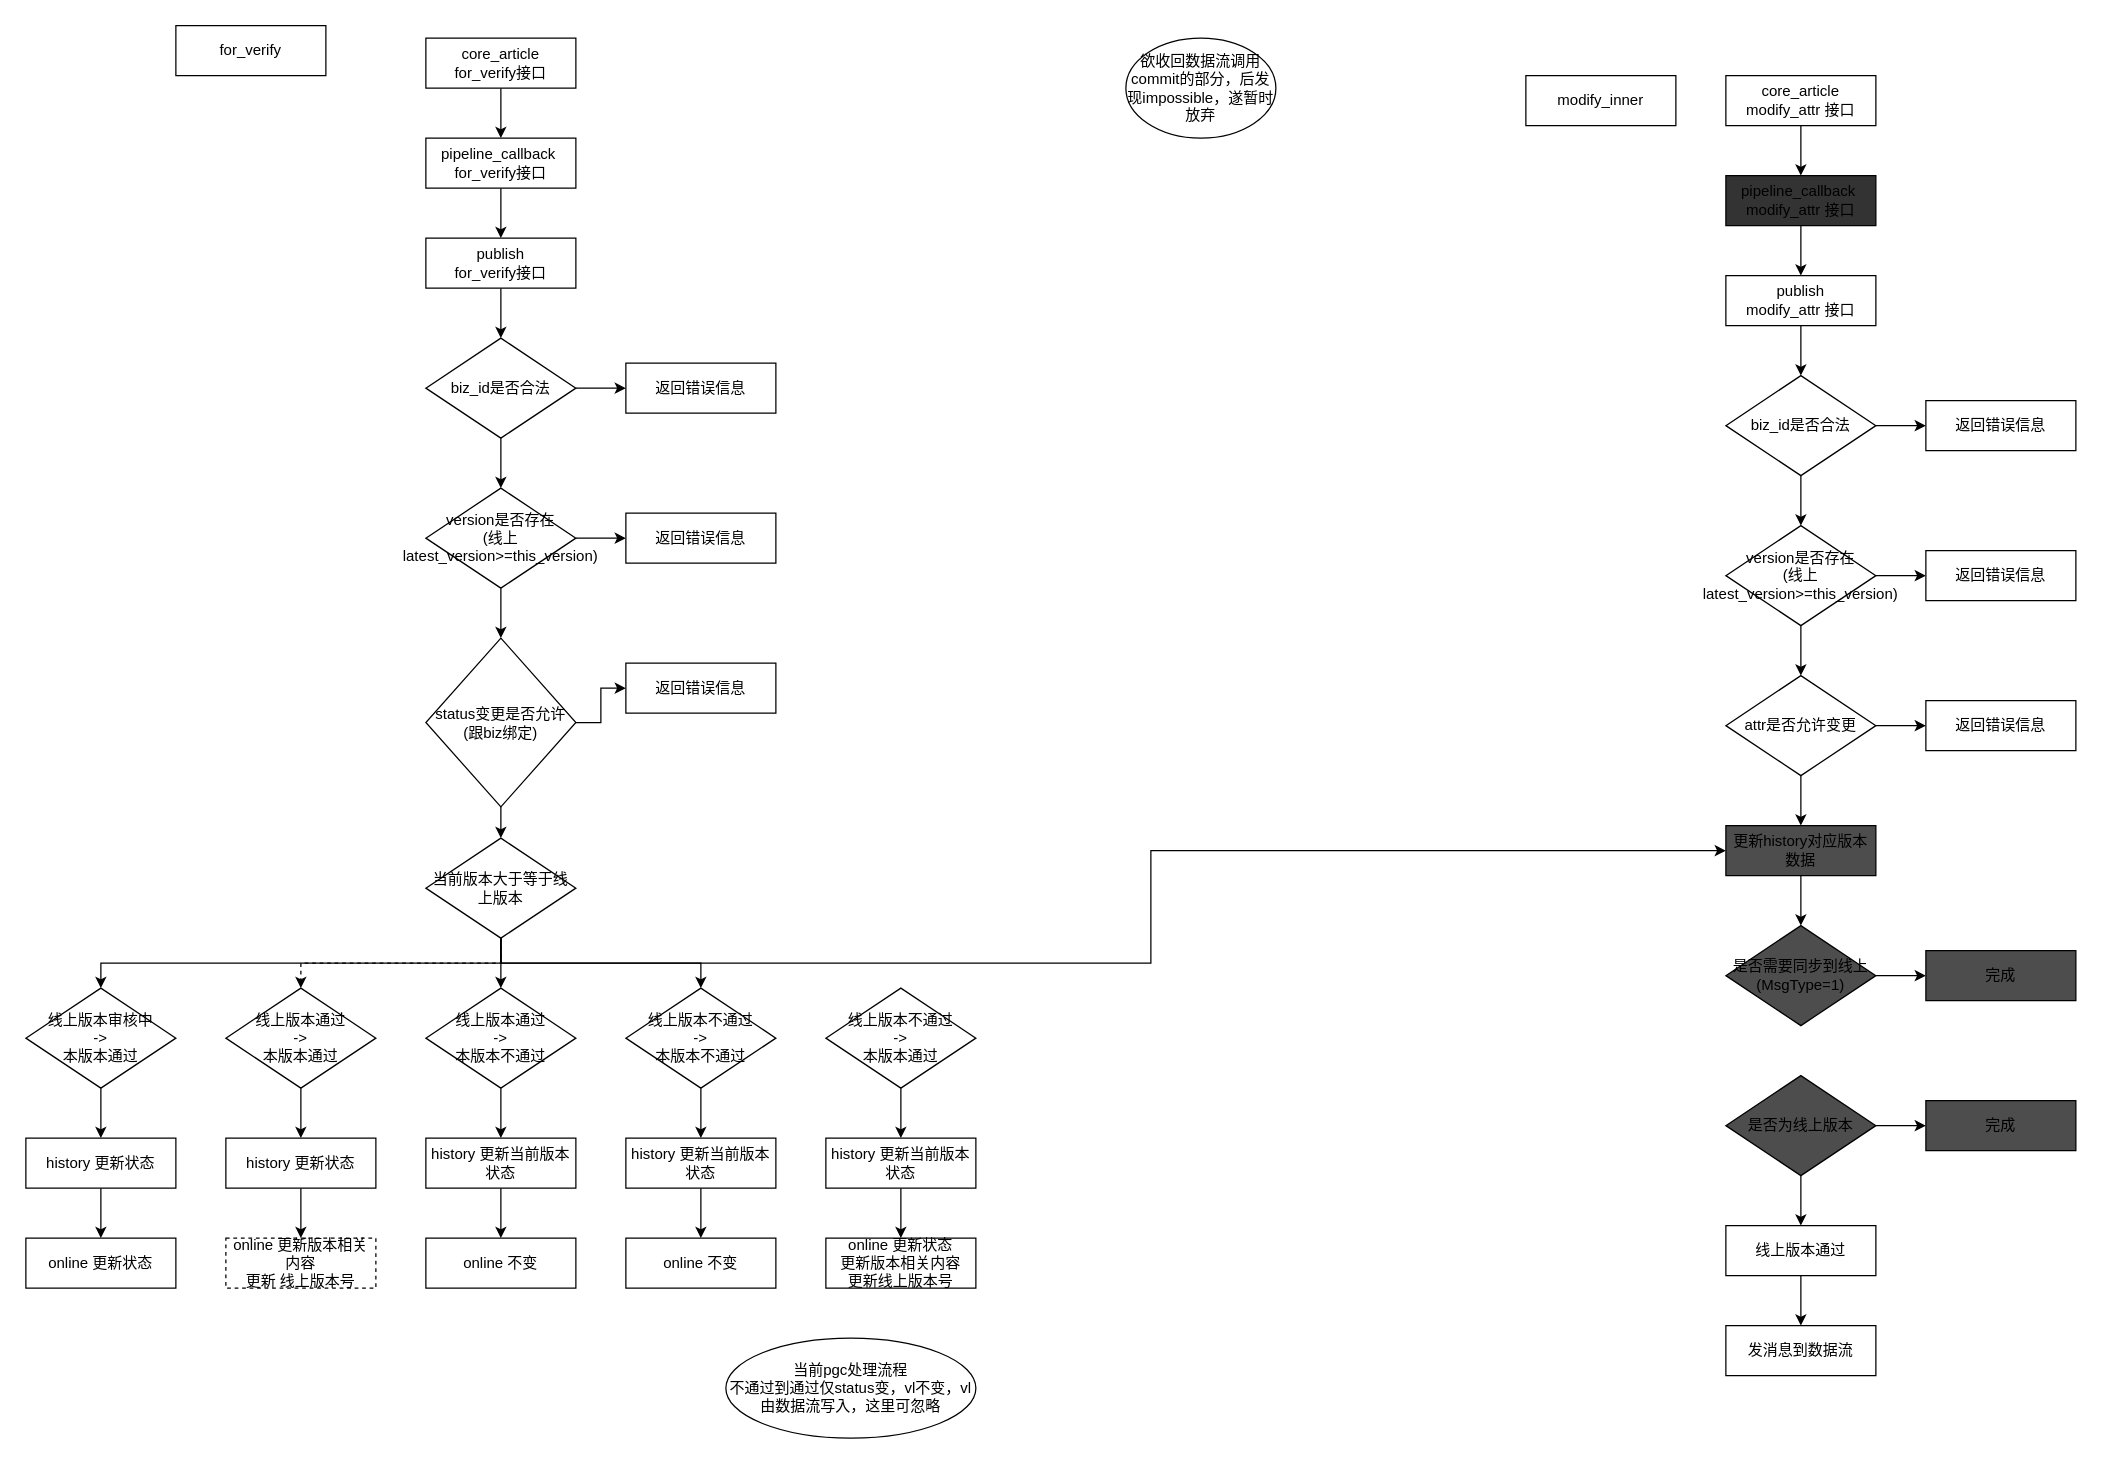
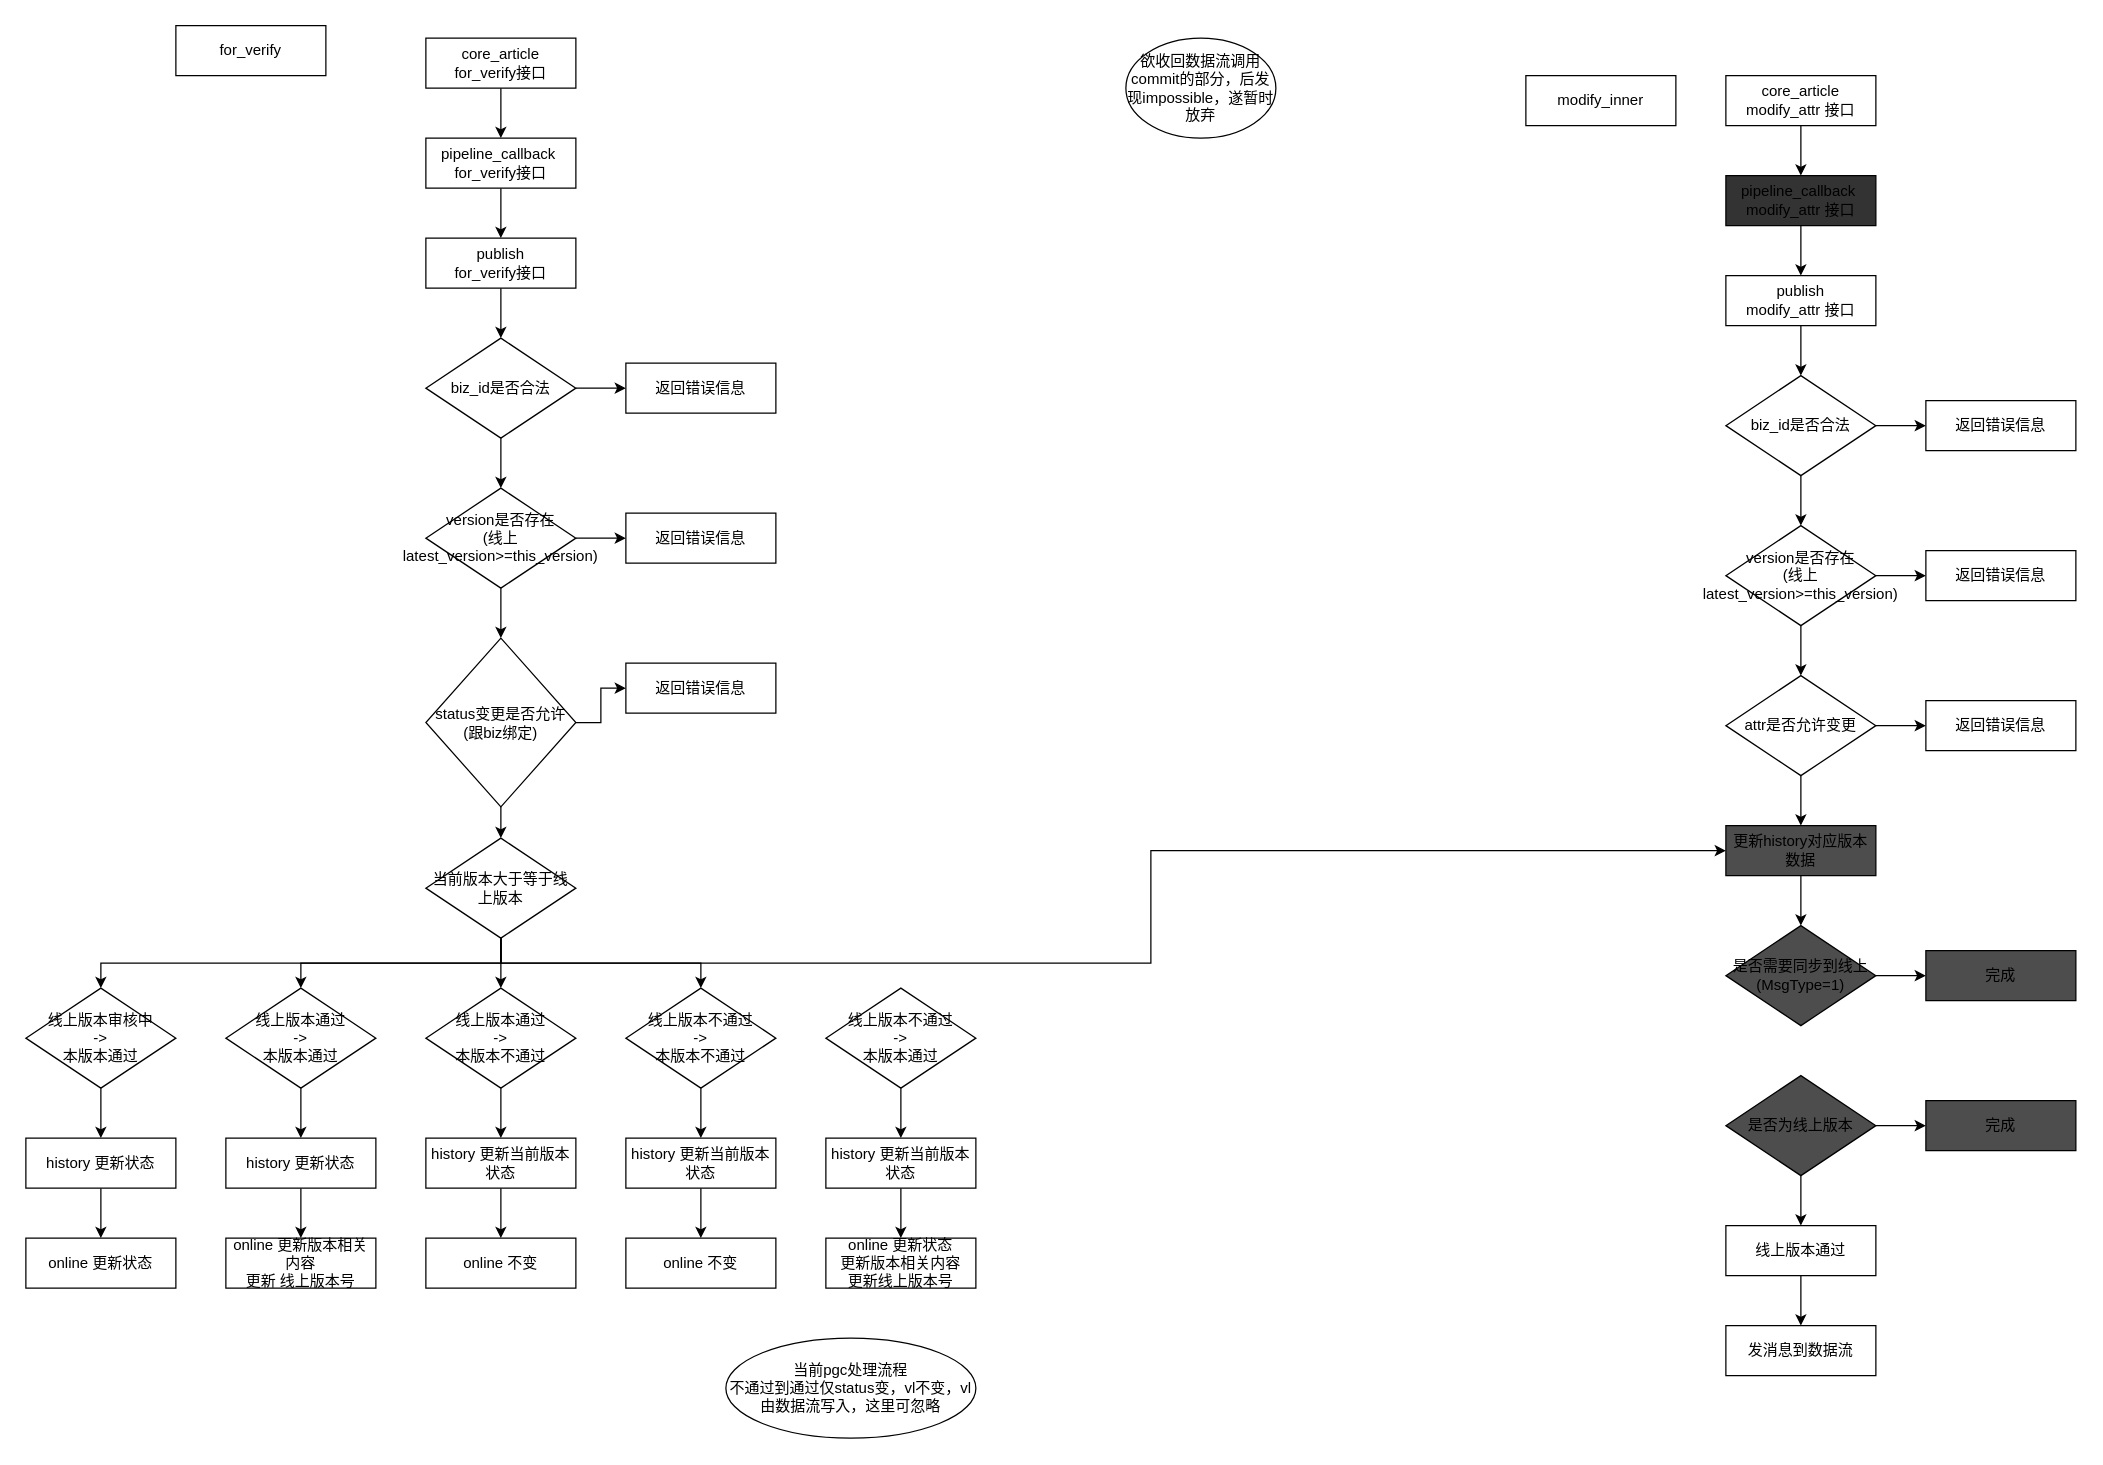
(301, 972) -> (301, 972)
(301, 1263) -> (301, 1263)
